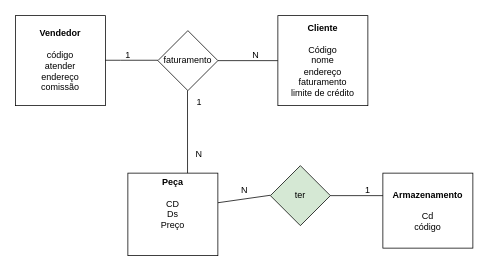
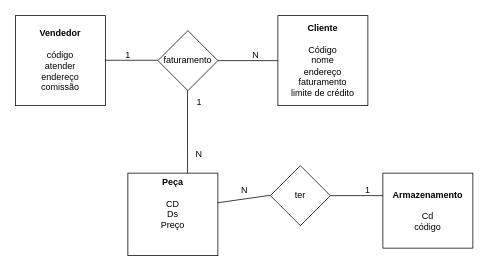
(300, 195) -> (300, 195)
